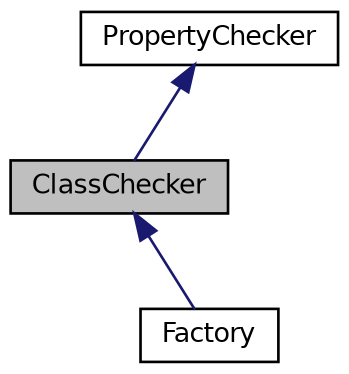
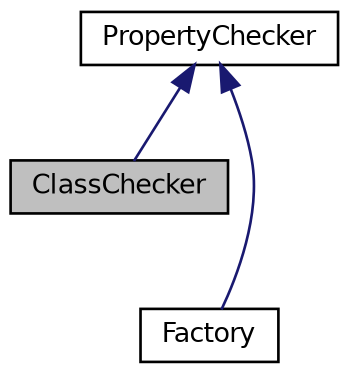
(172, 273) -> (253, 200)
